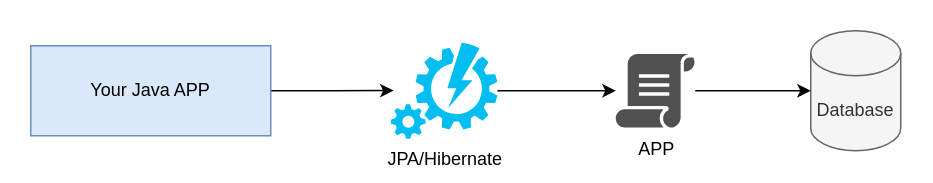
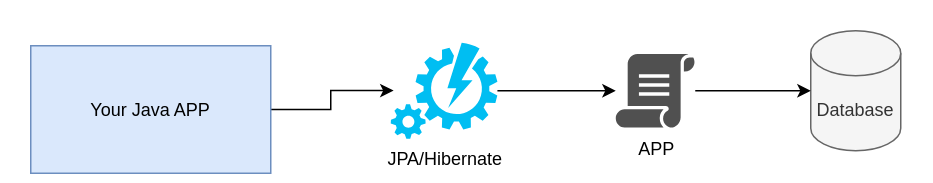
(151, 91) -> (151, 110)
